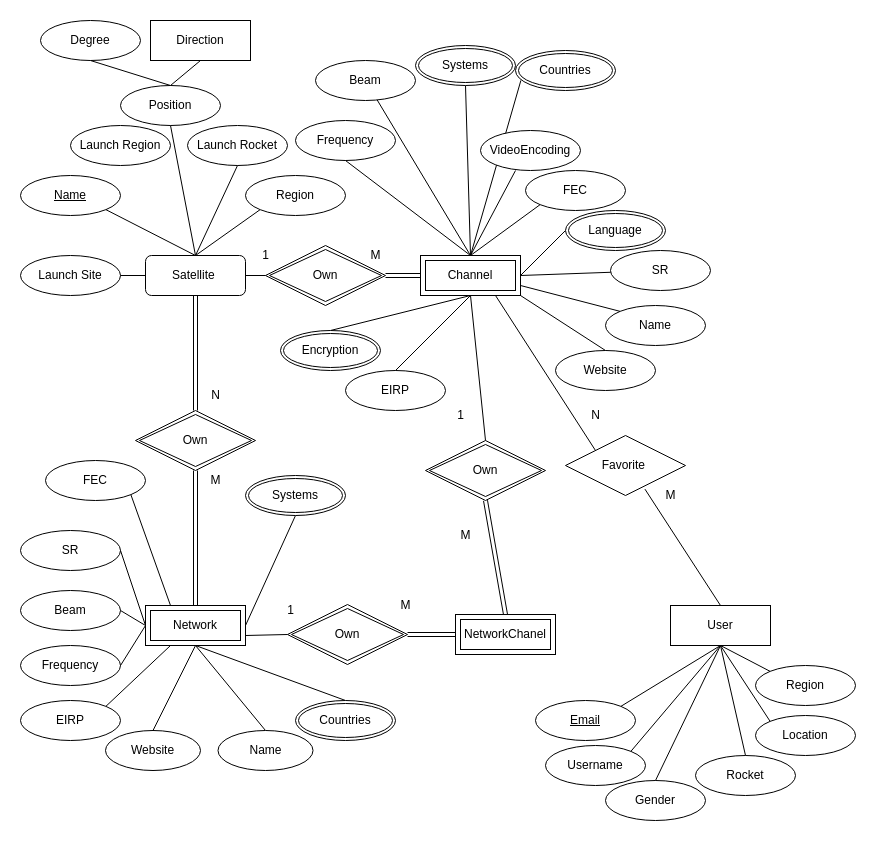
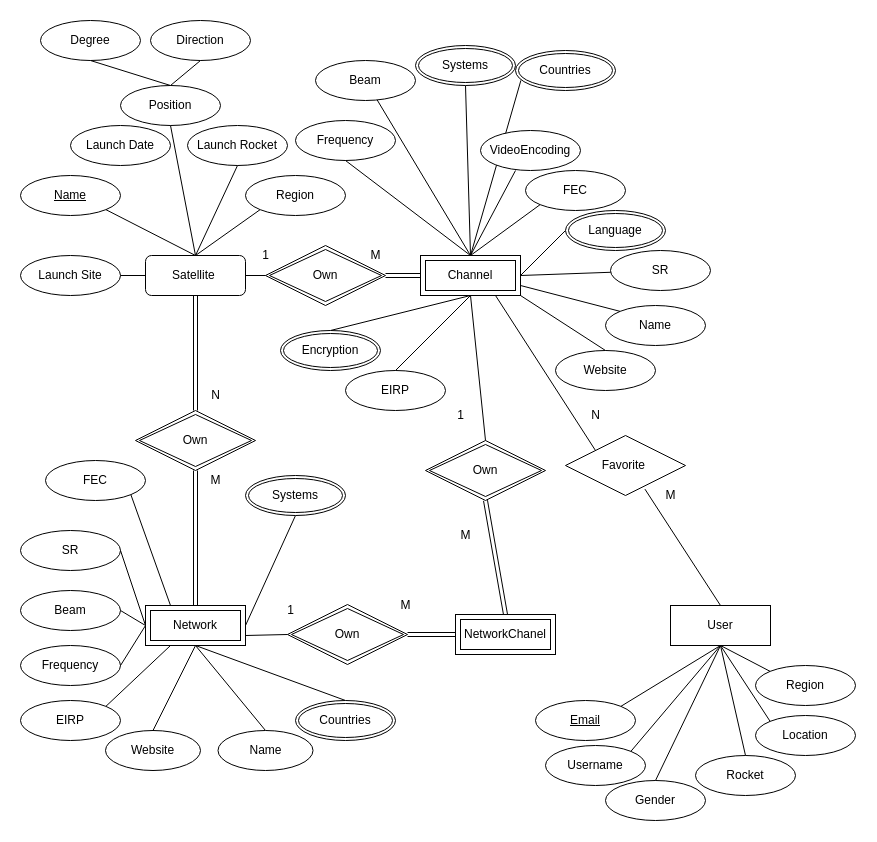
(201, 41) -> (201, 41)
(121, 146) -> (121, 146)
